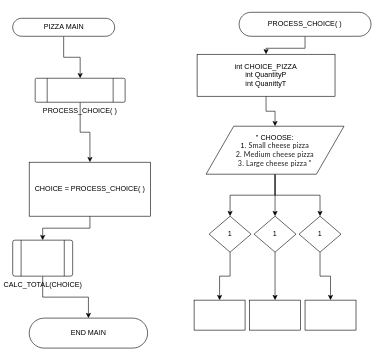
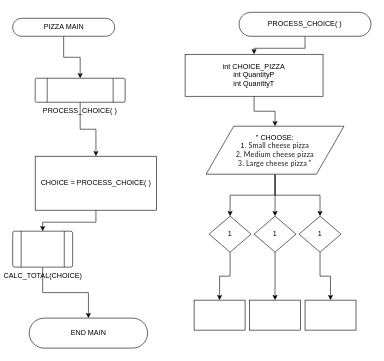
(266, 75) -> (254, 75)
(90, 189) -> (96, 183)
(43, 258) -> (43, 249)
